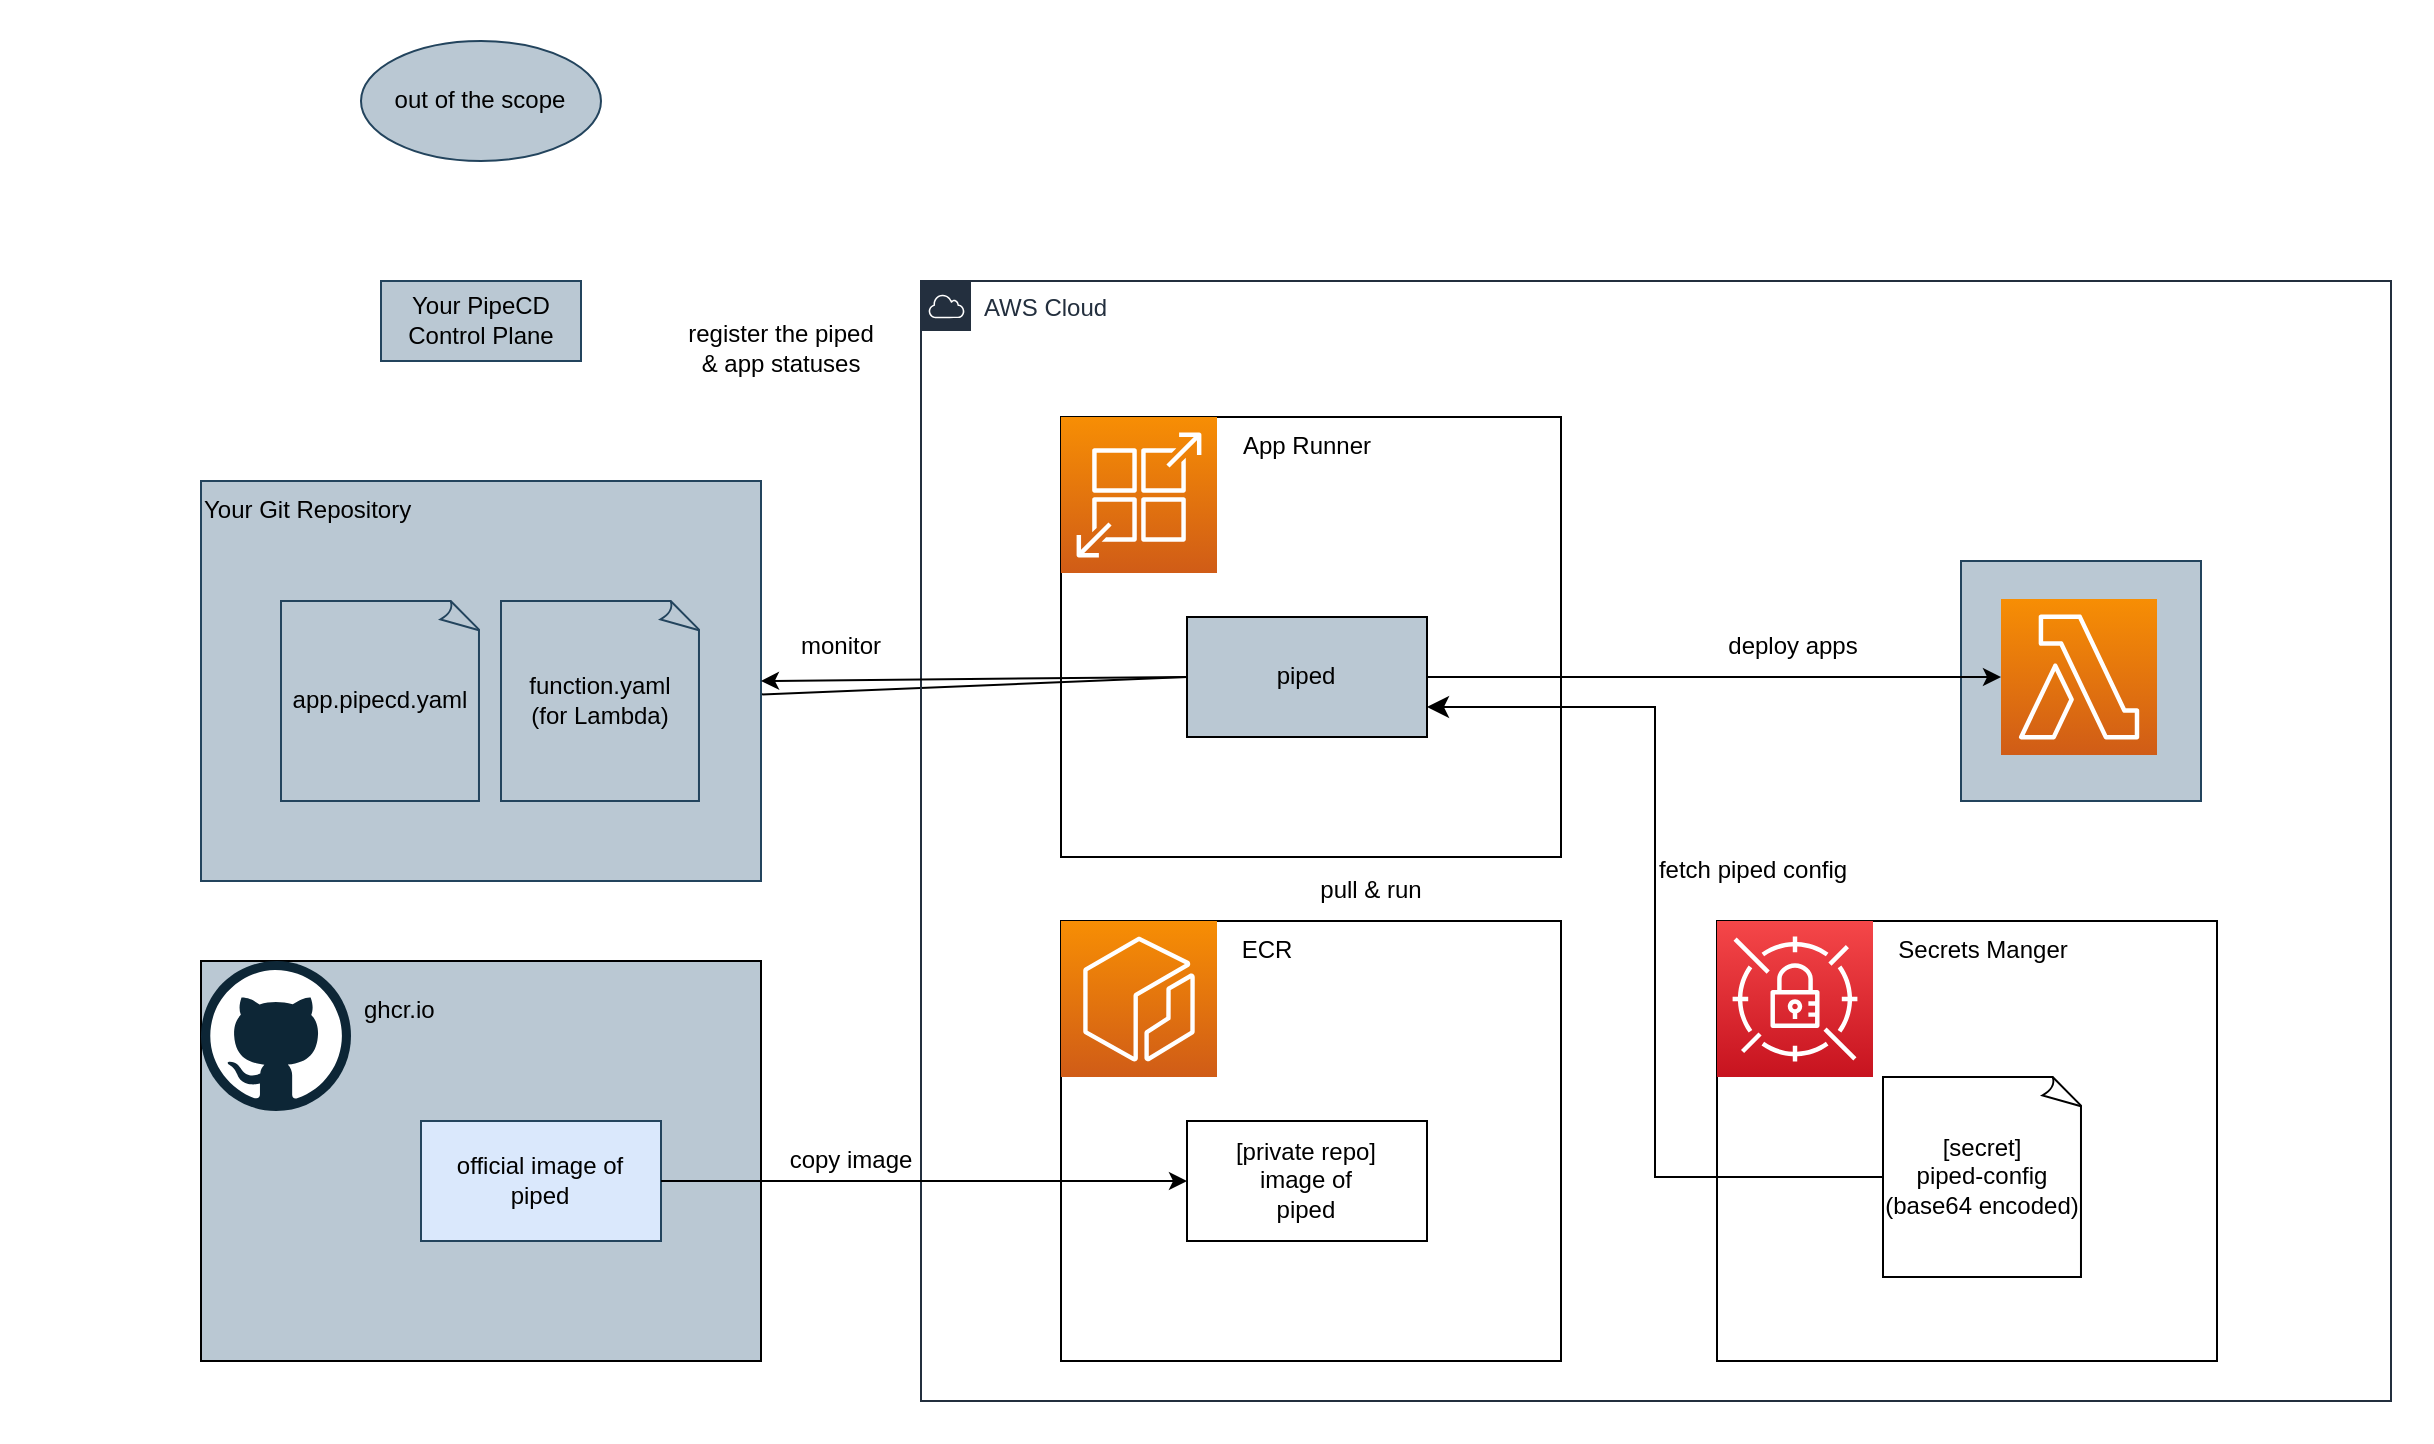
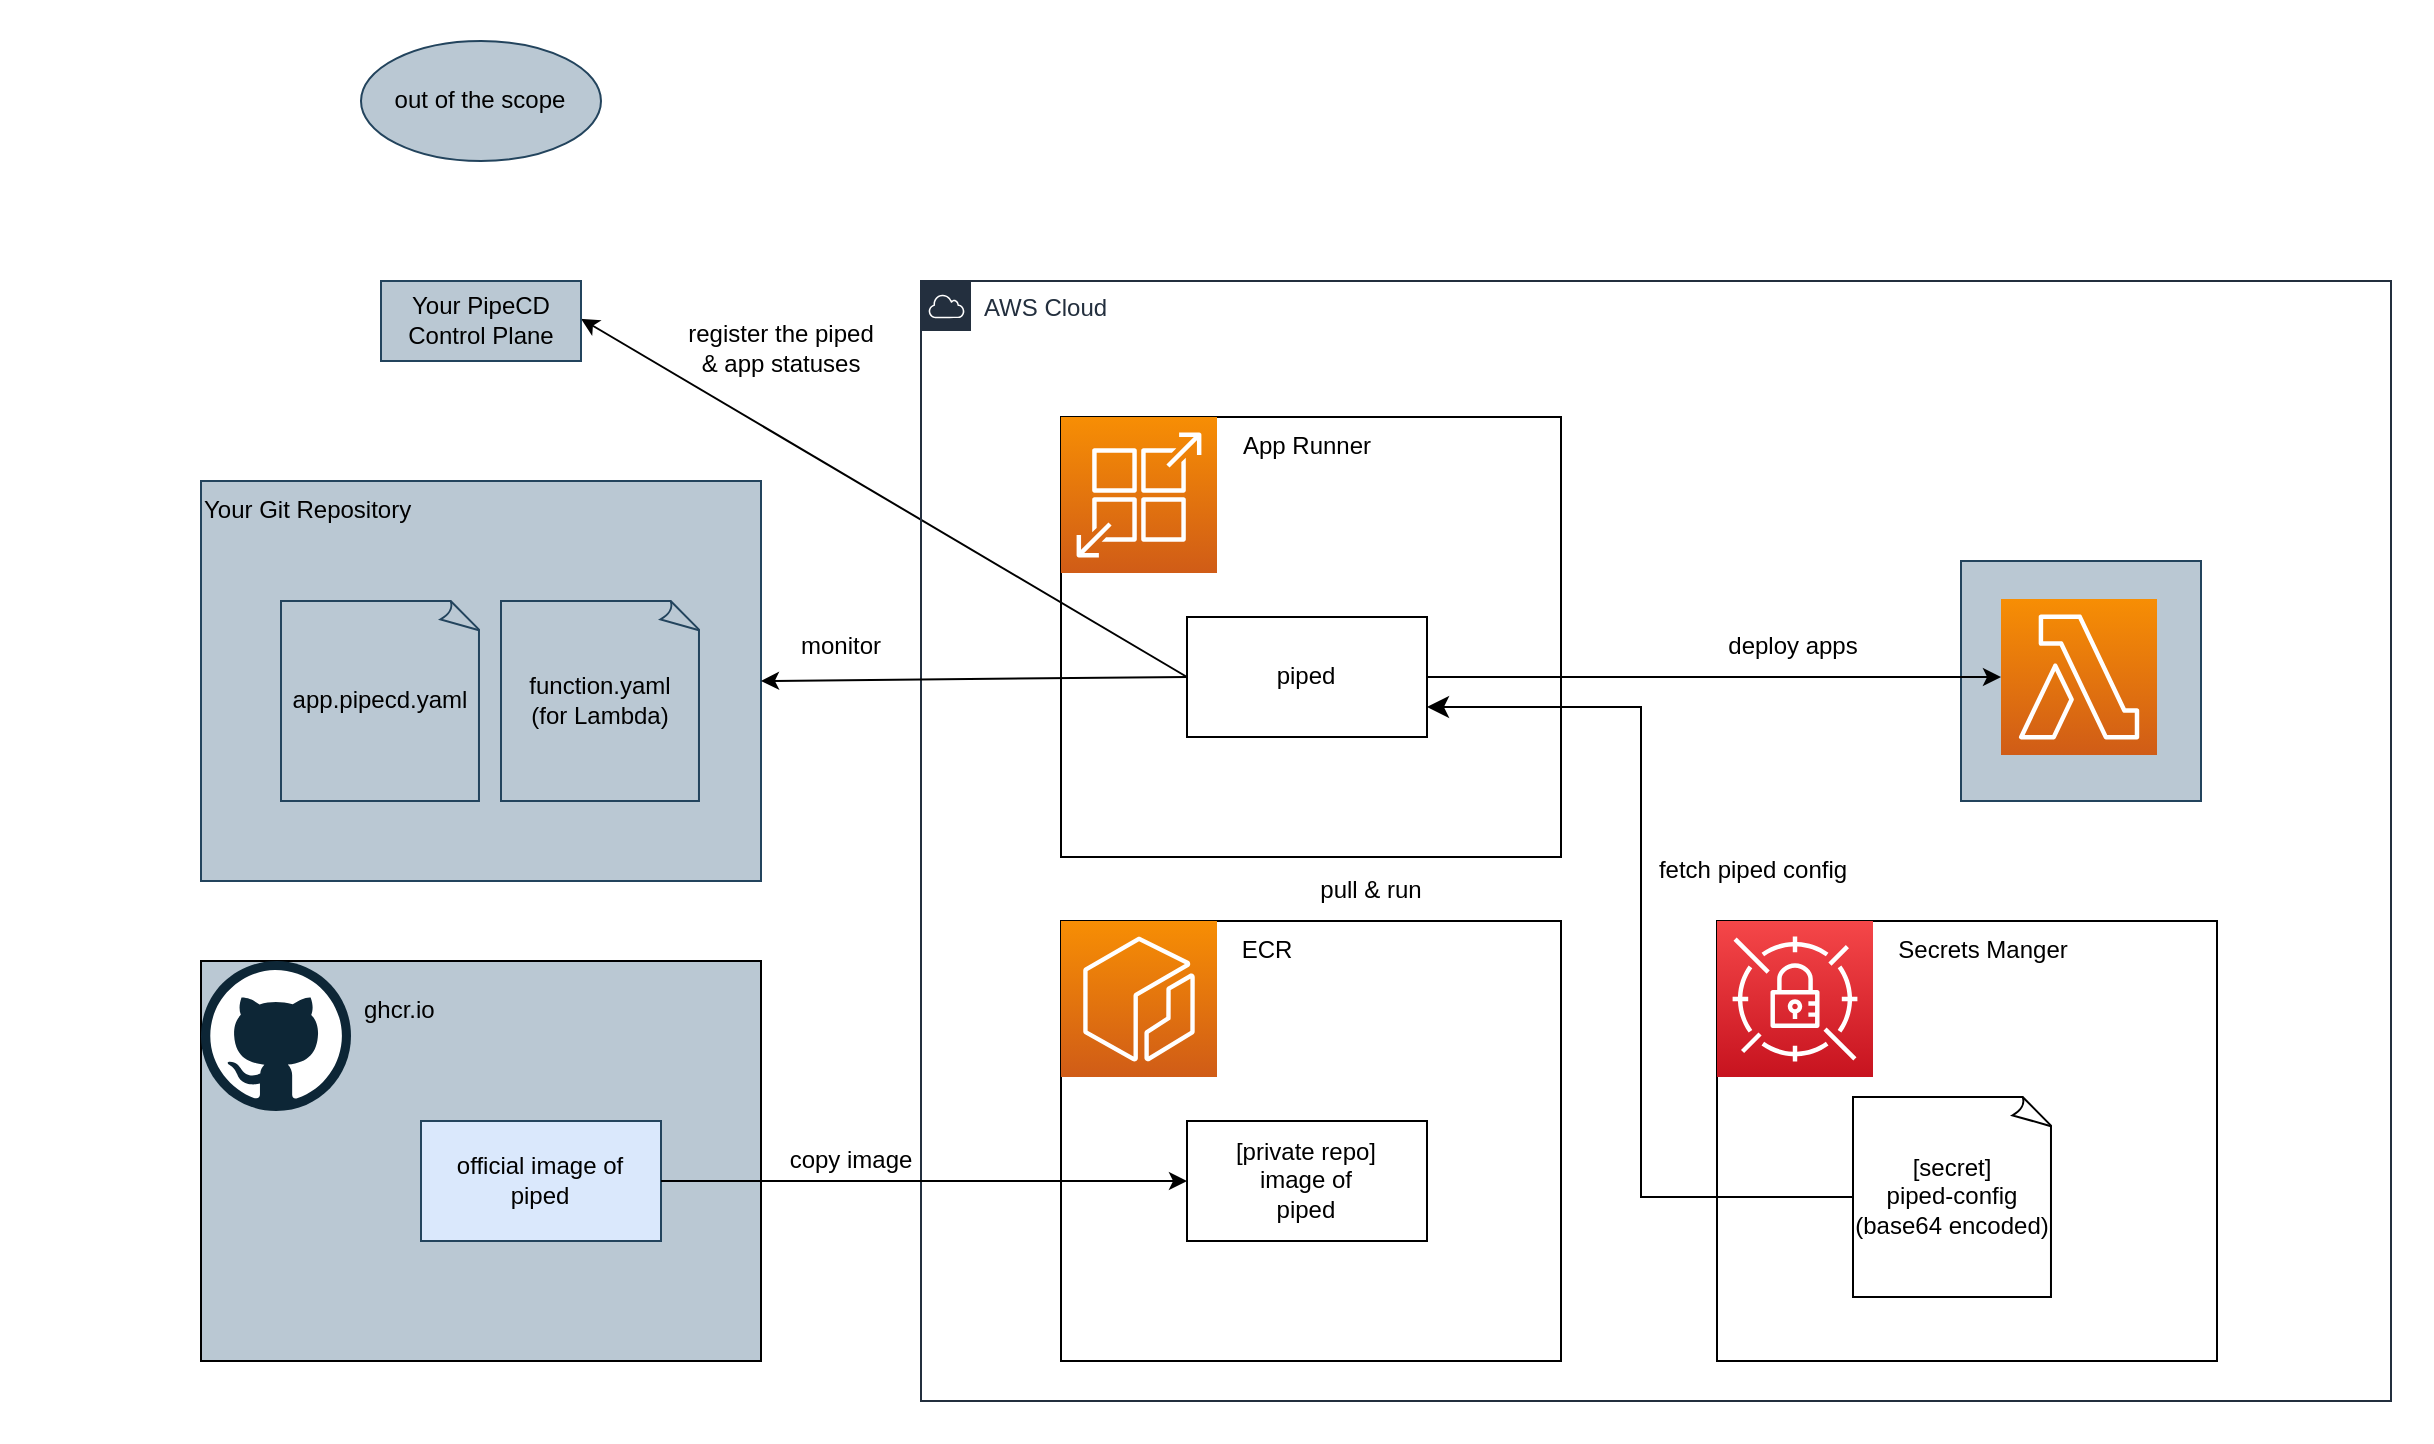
(1307, 677) -> (1307, 677)
(943, 687) -> (887, 500)
(1983, 1177) -> (1953, 1197)
